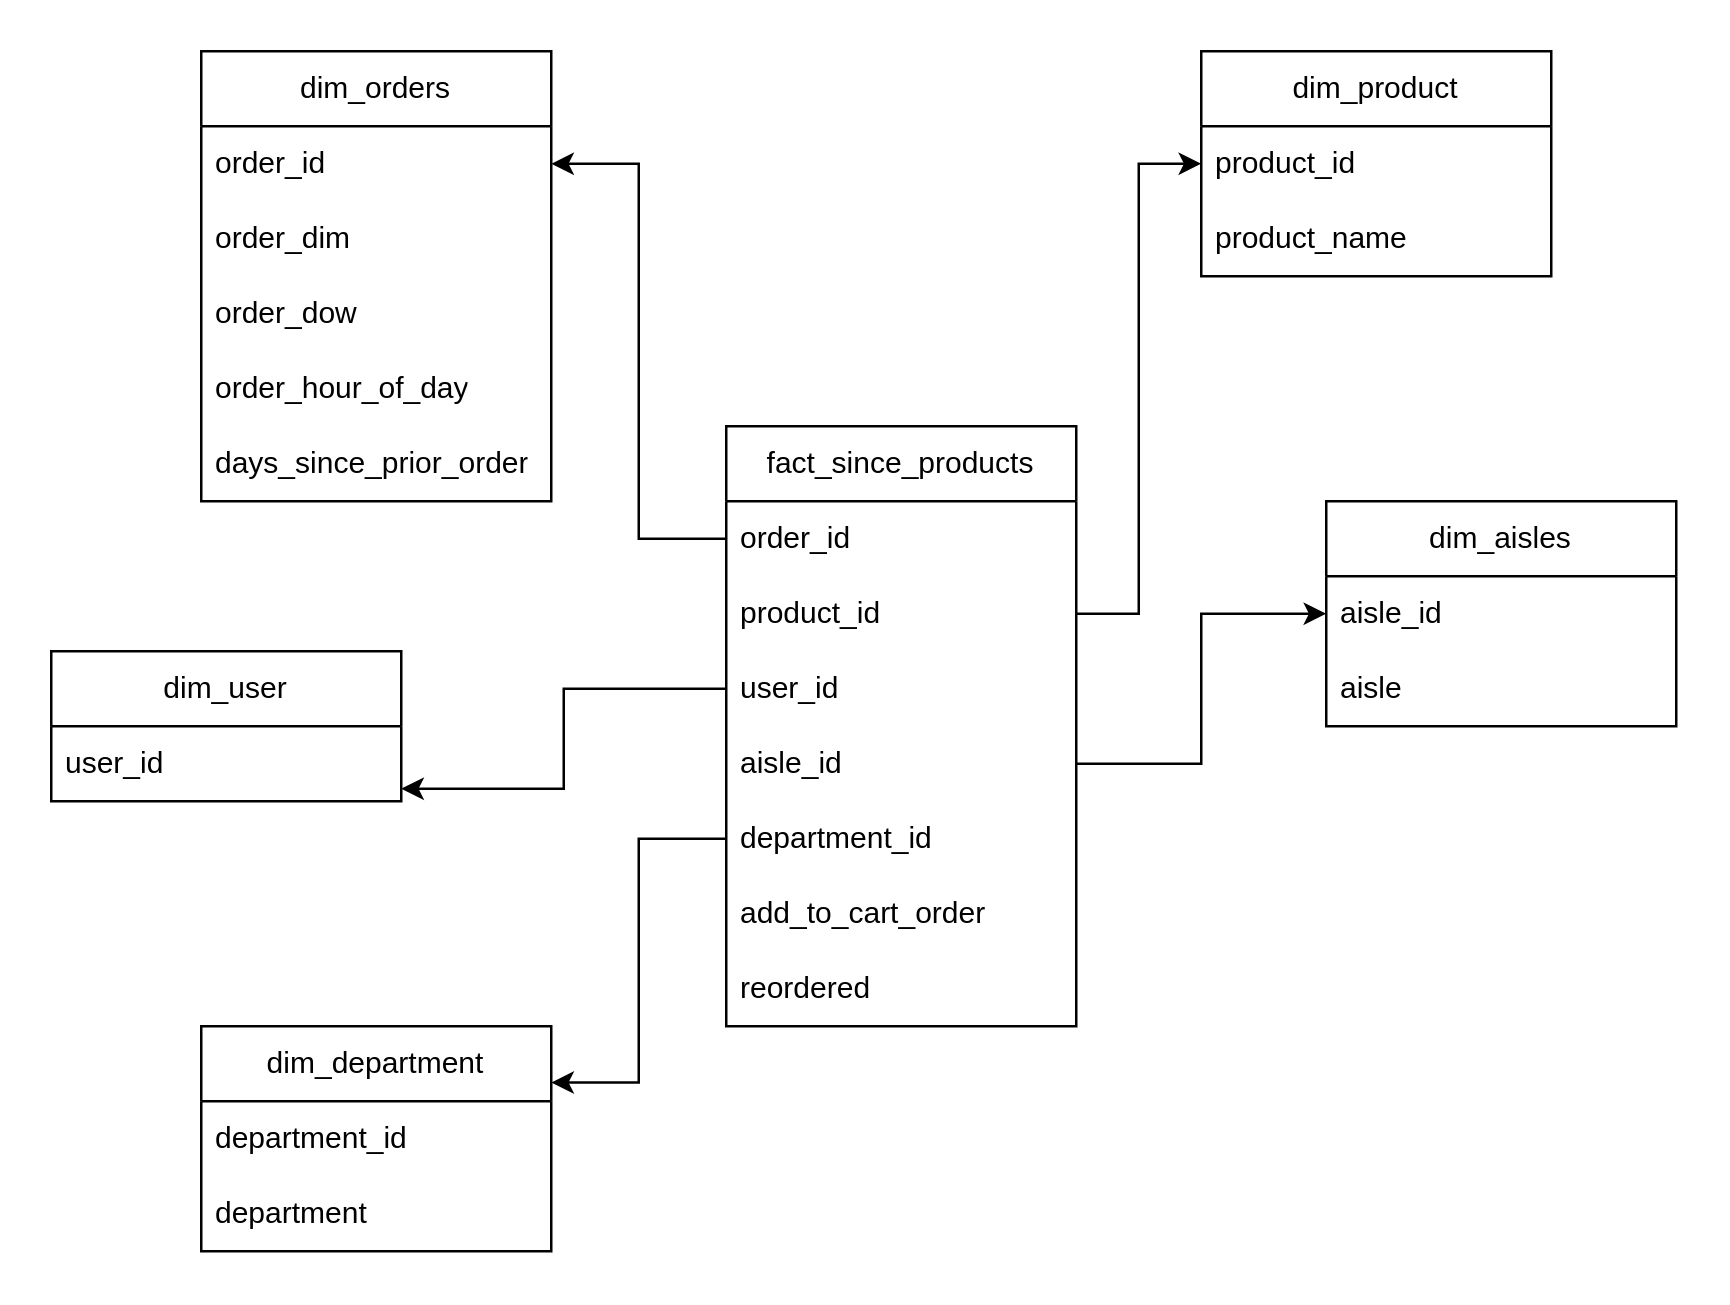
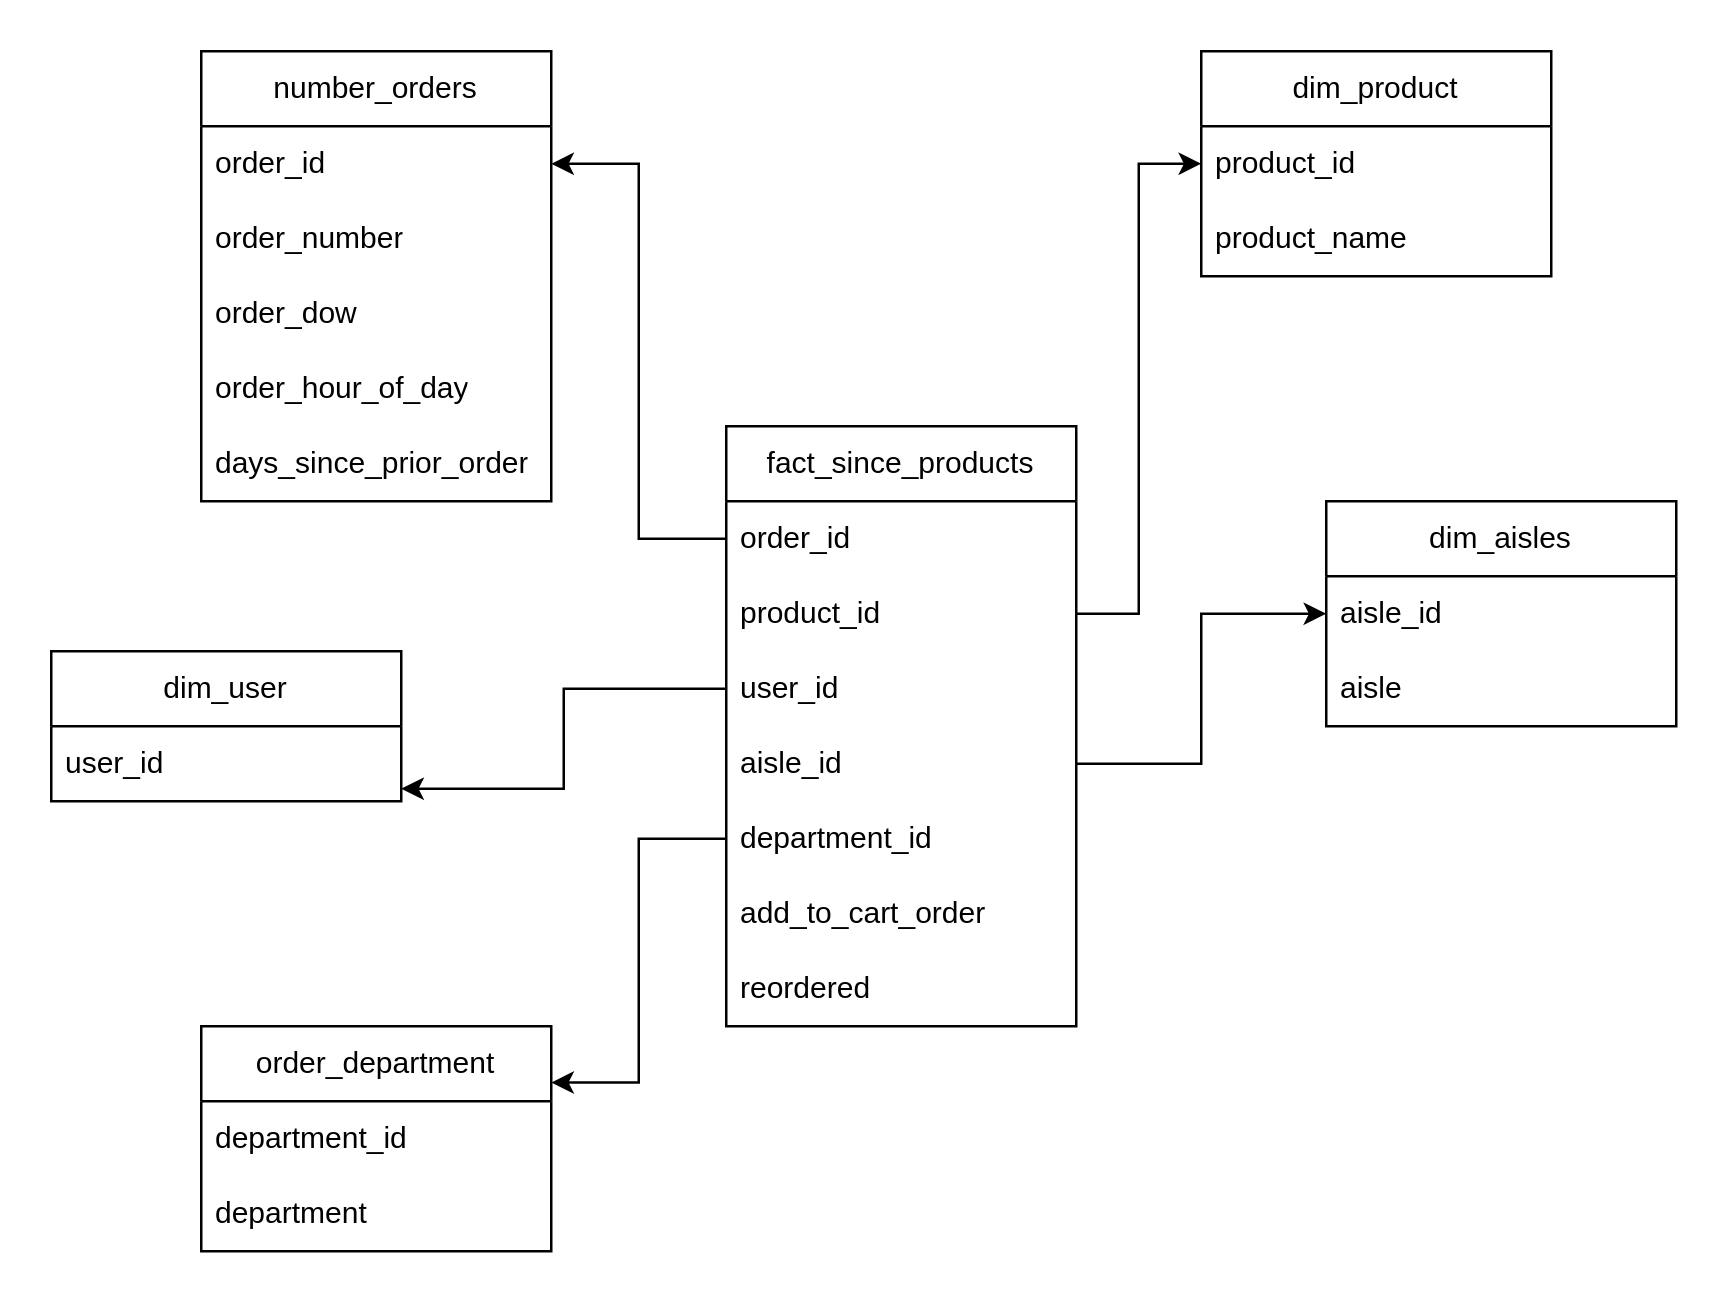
(376, 89) -> (376, 89)
(288, 239) -> (317, 239)
(376, 1064) -> (376, 1064)
